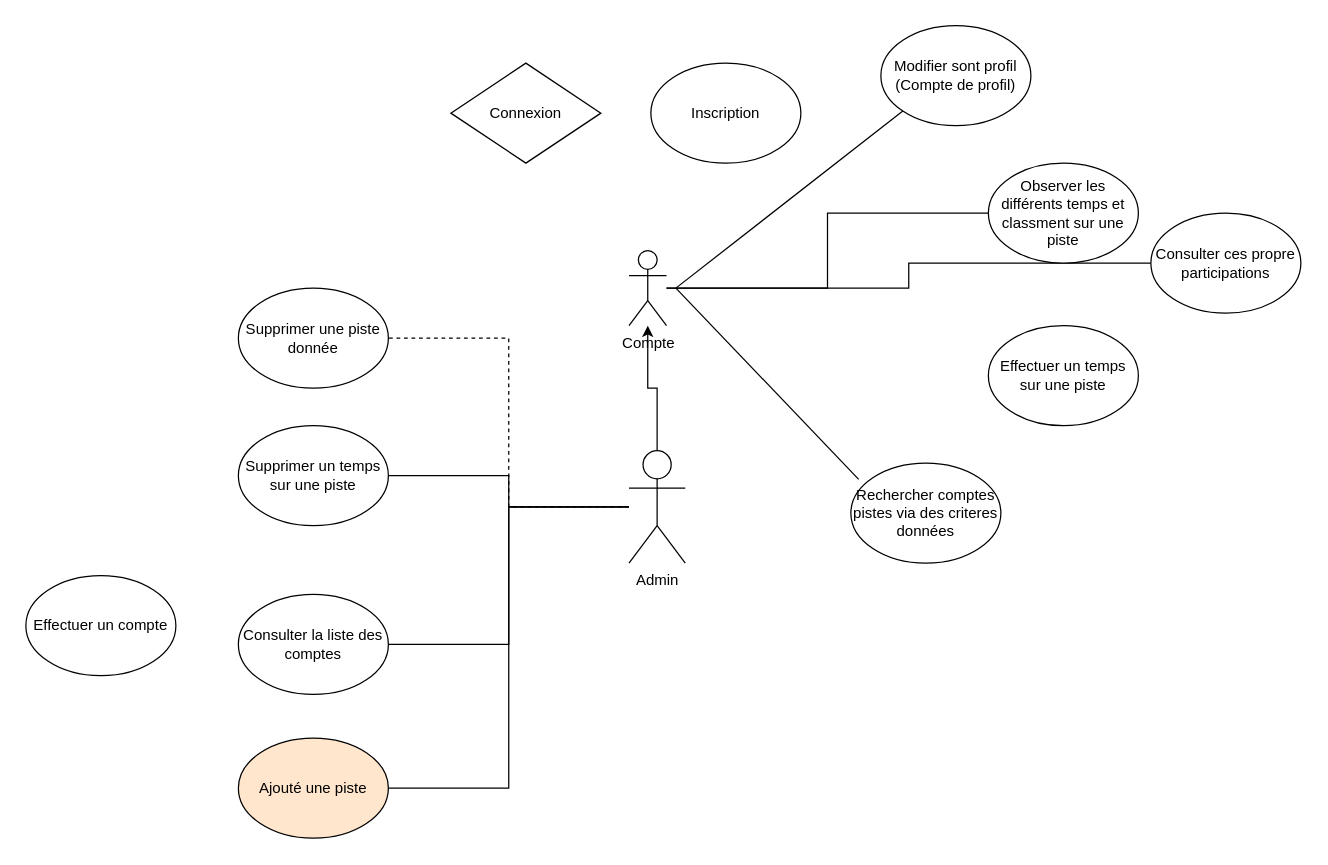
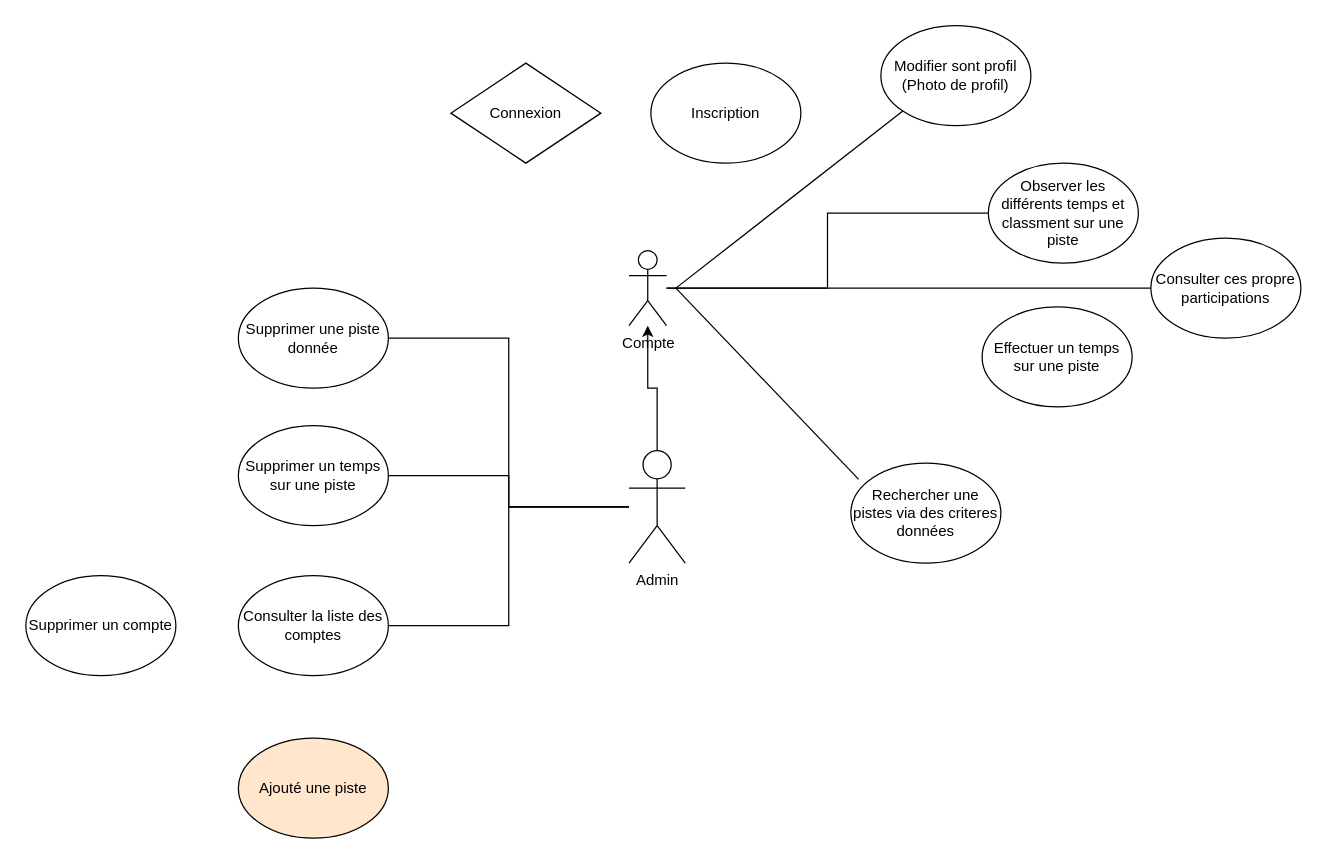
(956, 76) -> (956, 76)
(1226, 263) -> (1226, 288)
(509, 346) -> (509, 346)
(1063, 376) -> (1057, 357)
(926, 513) -> (926, 513)
(101, 626) -> (101, 626)
(313, 644) -> (313, 626)
(509, 777) -> none
